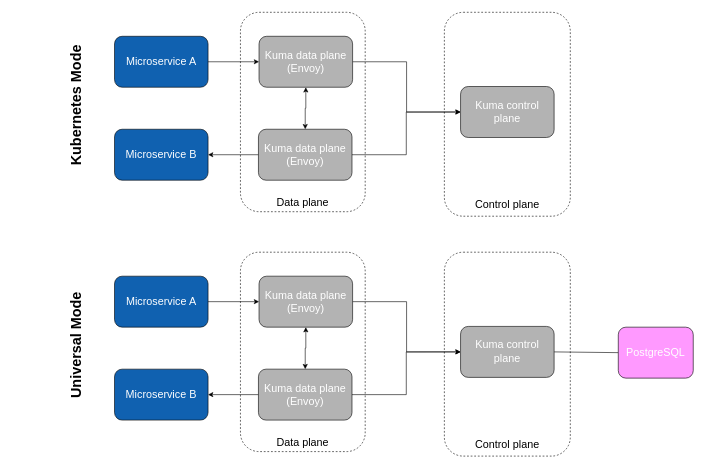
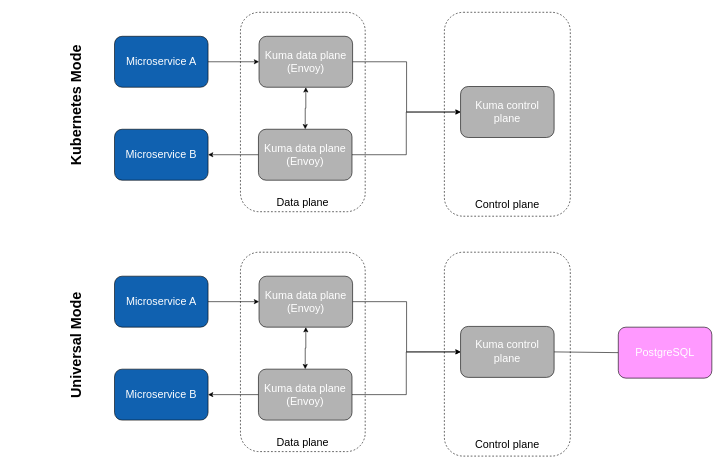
(656, 353) -> (665, 353)
